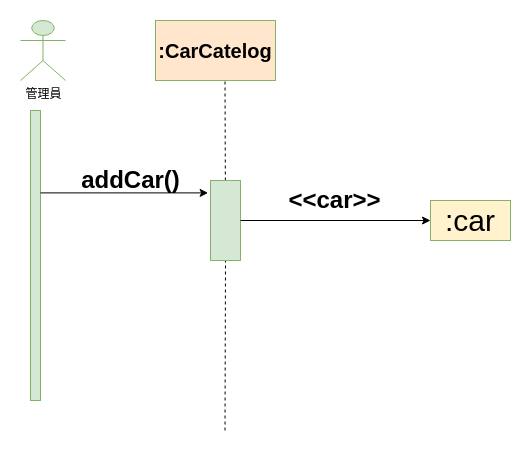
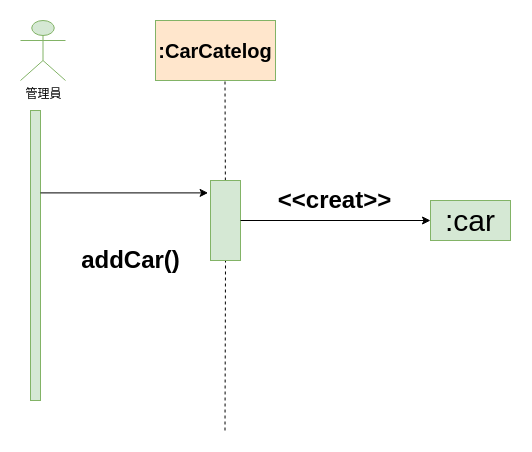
(131, 181) -> (131, 261)
(335, 201) -> (335, 201)
(471, 221) -> (471, 221)
